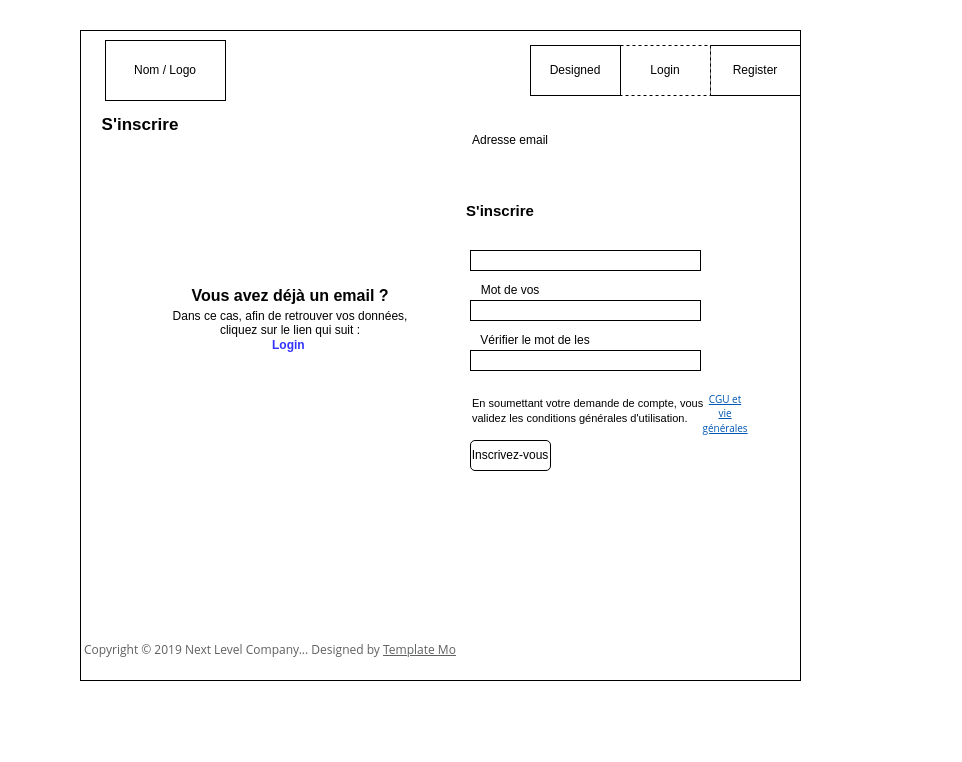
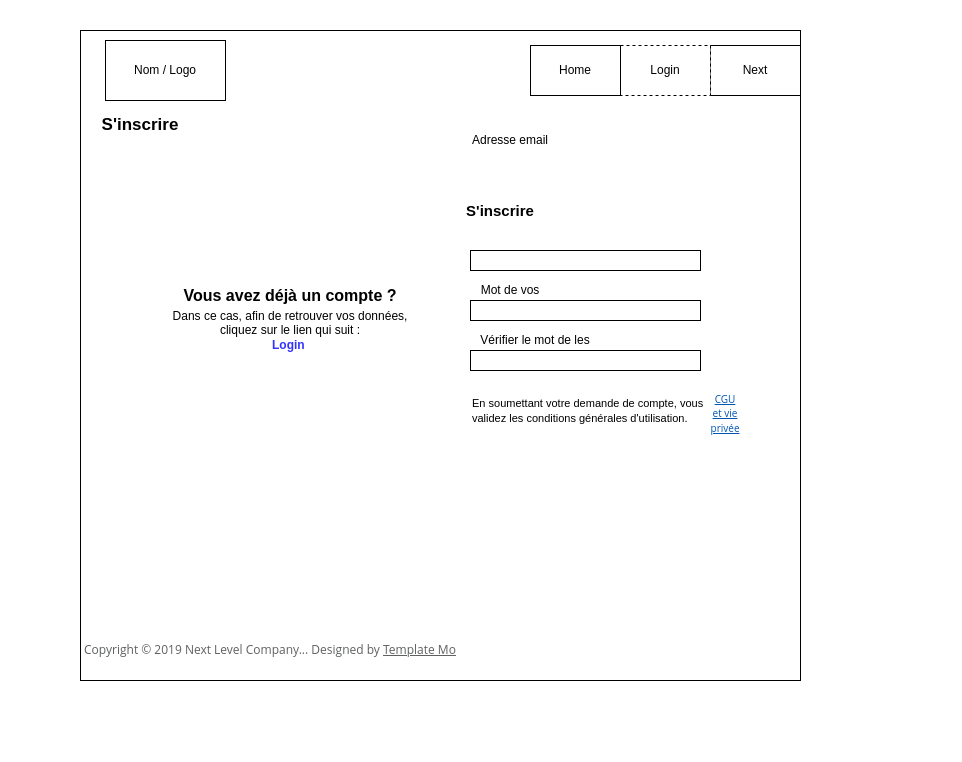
(576, 71) -> (576, 71)
(756, 71) -> (756, 71)
(291, 296) -> (291, 296)
(726, 421) -> (726, 421)
(511, 456) -> none
